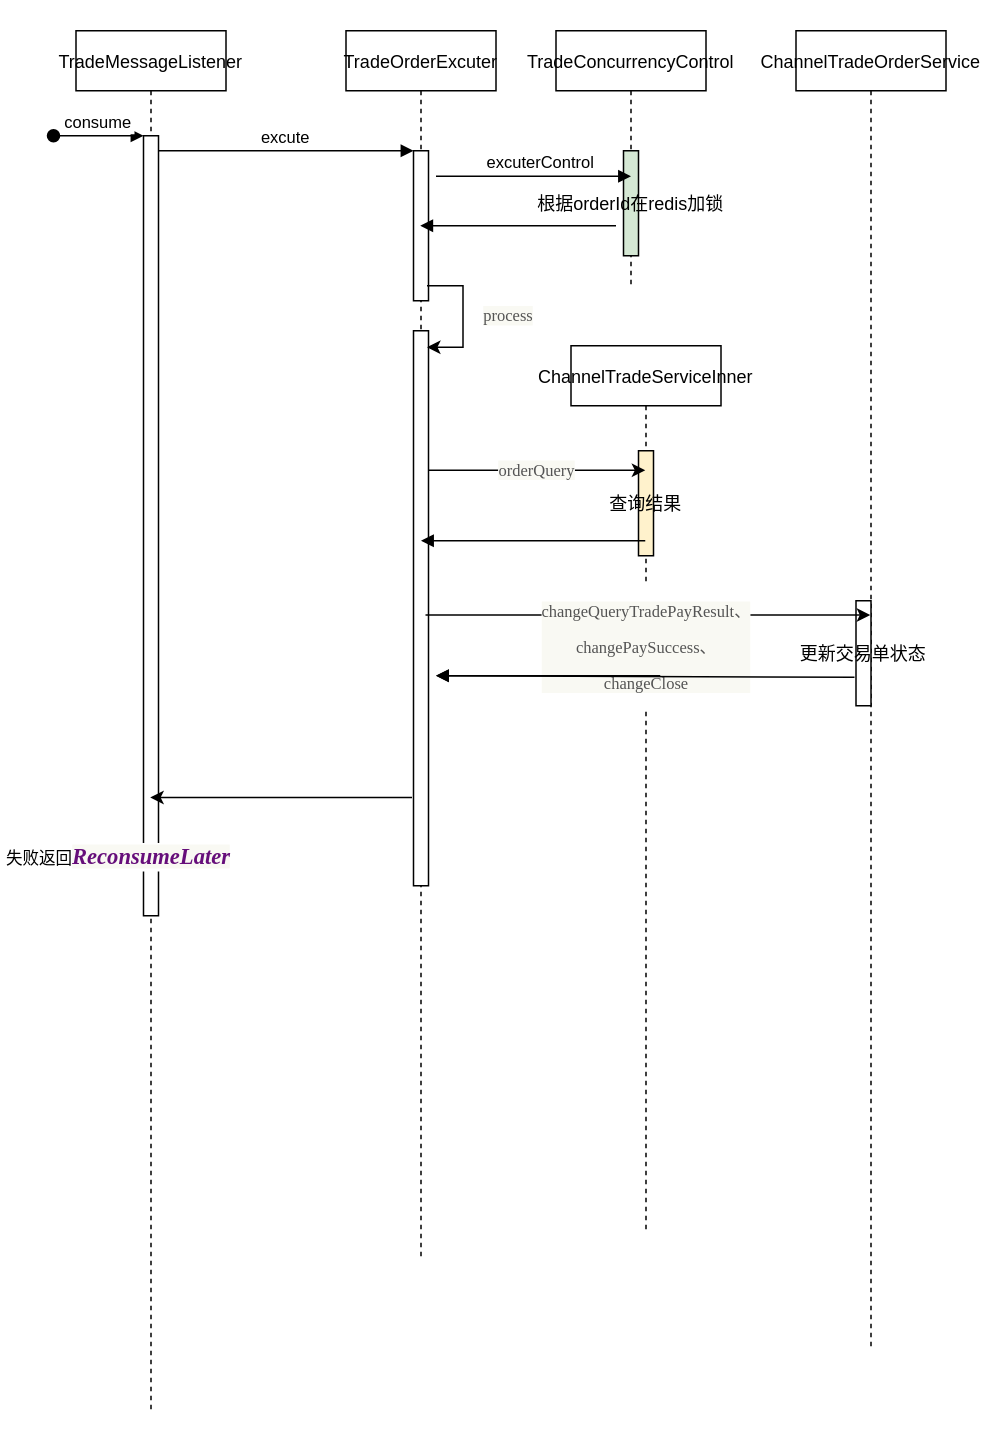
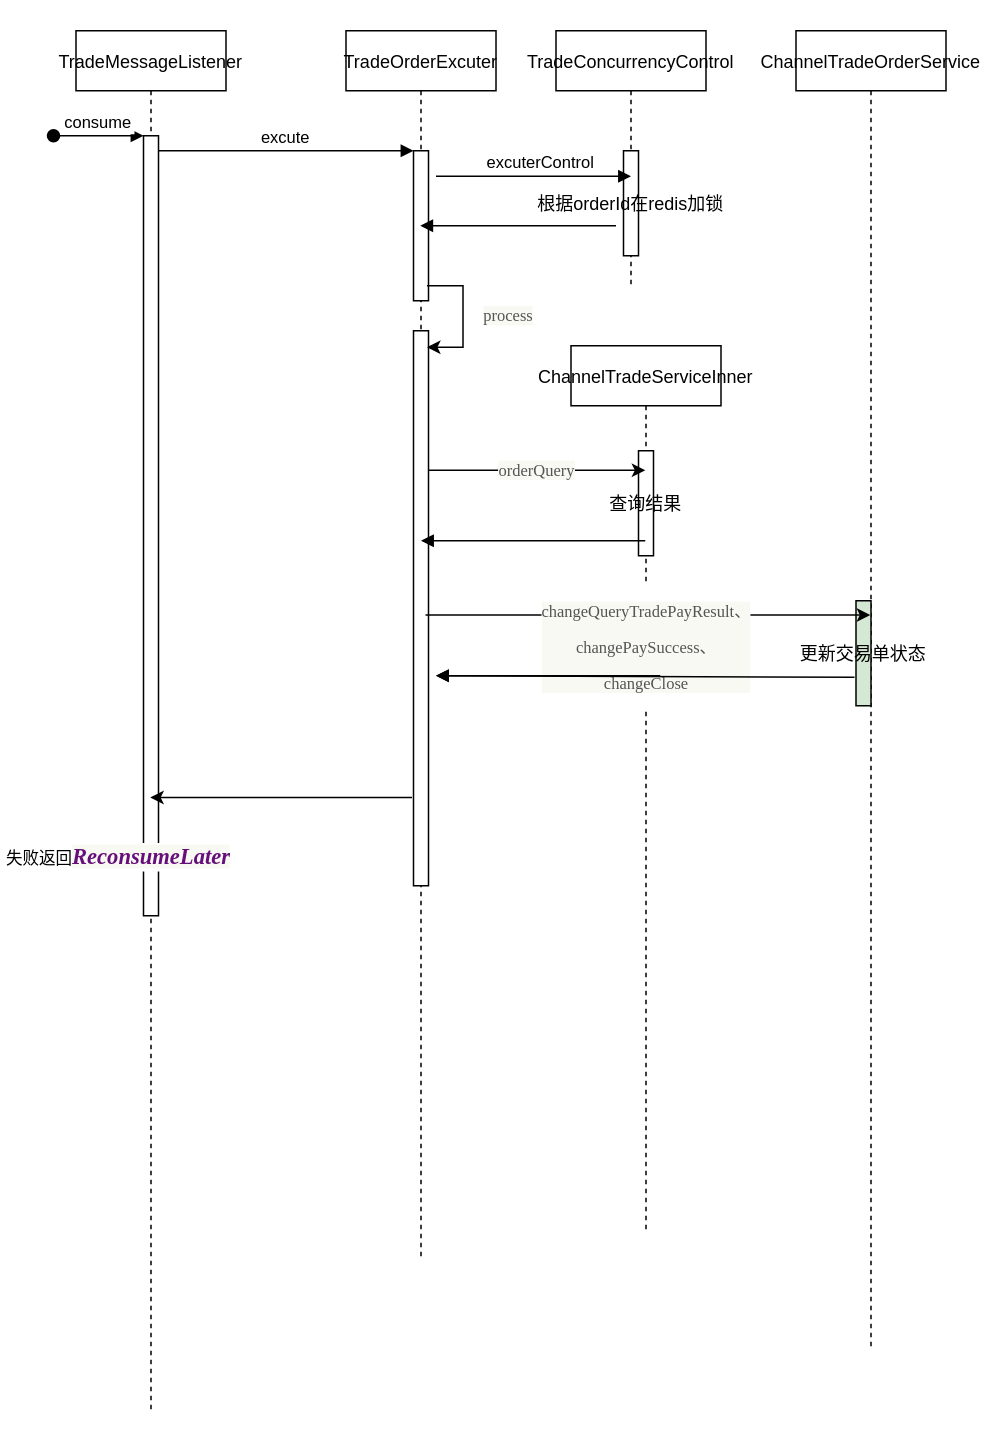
(631, 203) -> (631, 203)
(646, 503) -> (646, 503)
(863, 653) -> (863, 653)
